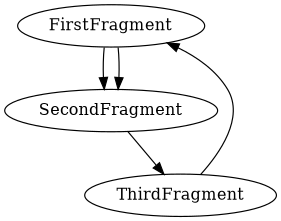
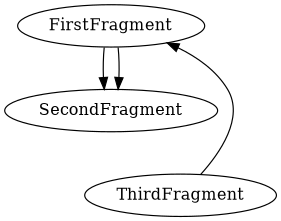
(142, 148) -> none
